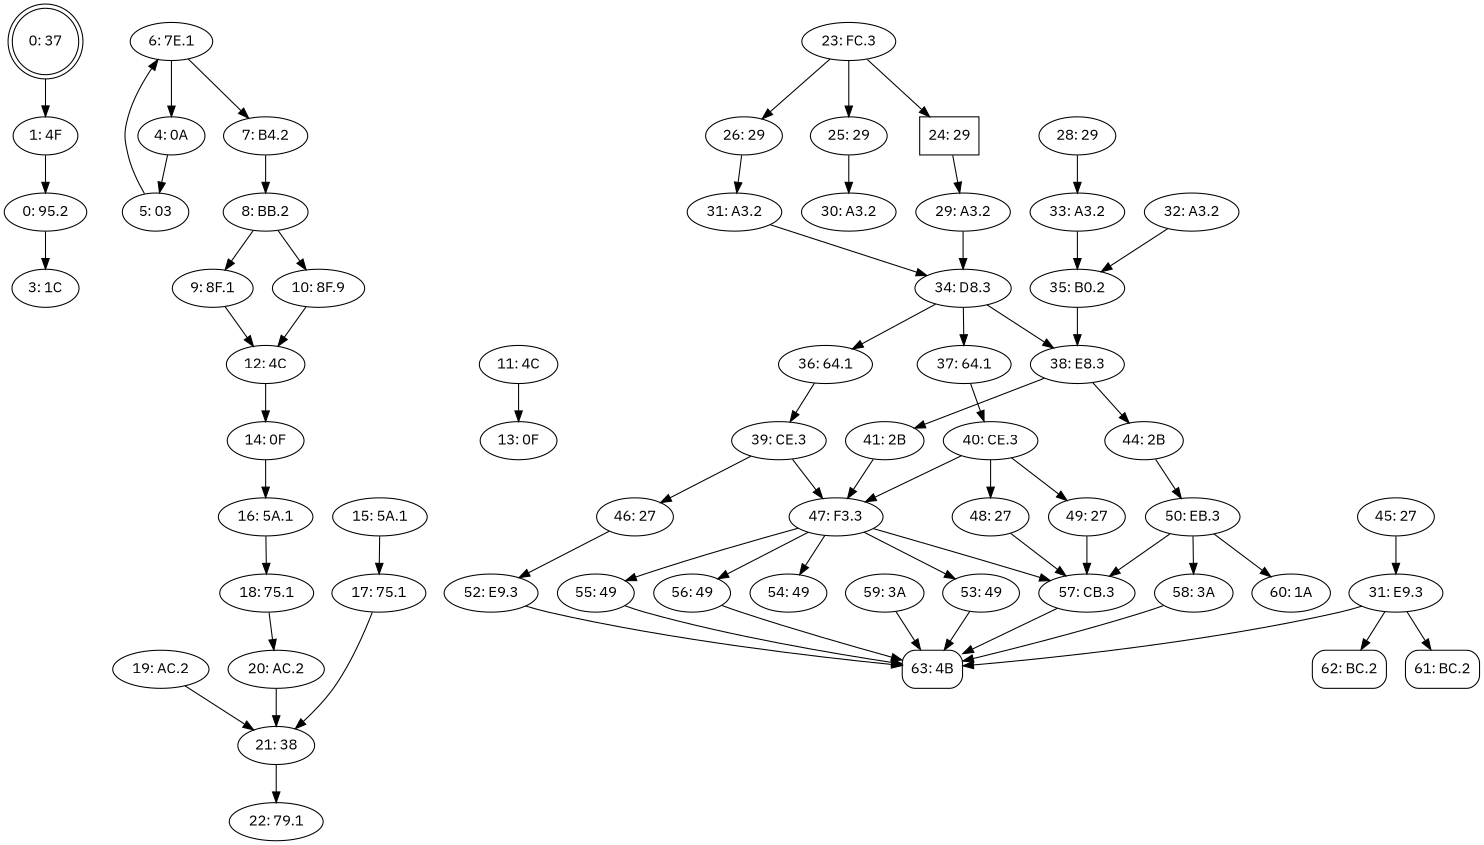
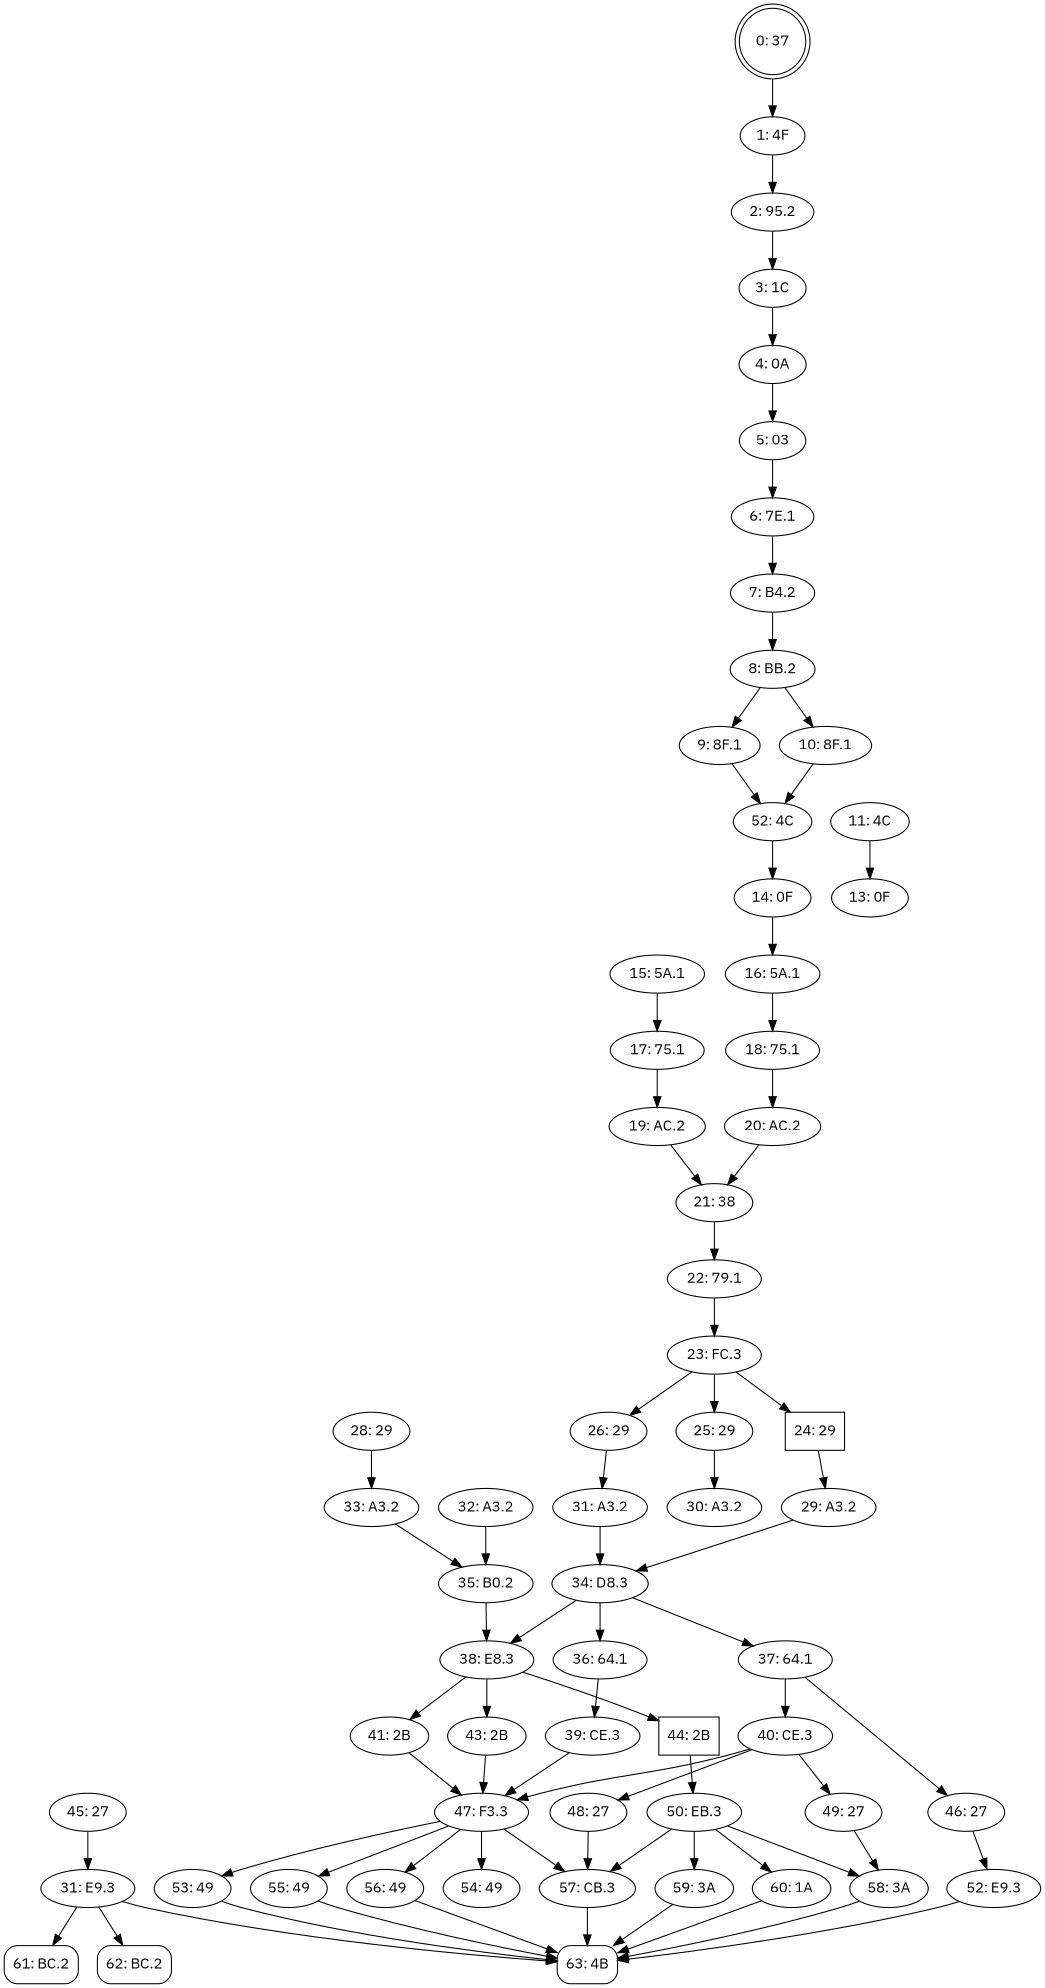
(171, 83) -> (773, 321)
(46, 212) -> (773, 212)
(319, 288) -> (826, 745)
(266, 364) -> (773, 822)
(1144, 441) -> (689, 1736)
(710, 477) -> (872, 1733)
(1087, 550) -> (863, 1846)
(344, 671) -> (657, 1083)
none -> (714, 1312)
none -> (487, 1736)
none -> (694, 1845)
none -> (695, 1925)
